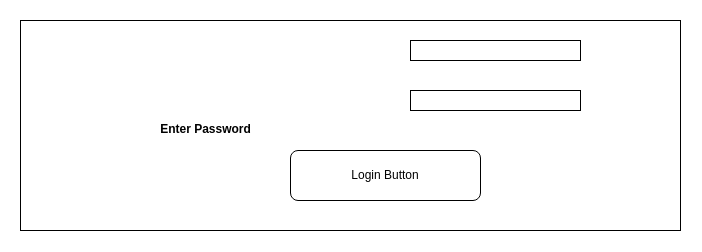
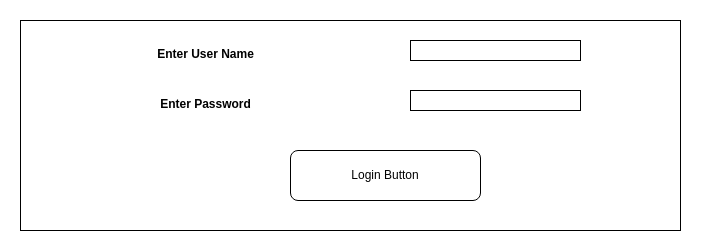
none -> (206, 51)
(206, 126) -> (206, 101)
